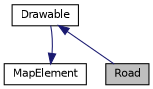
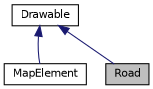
(52, 40) -> (38, 50)
